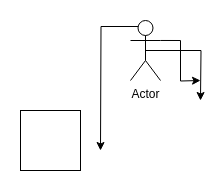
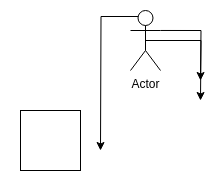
(146, 51) -> (146, 41)
